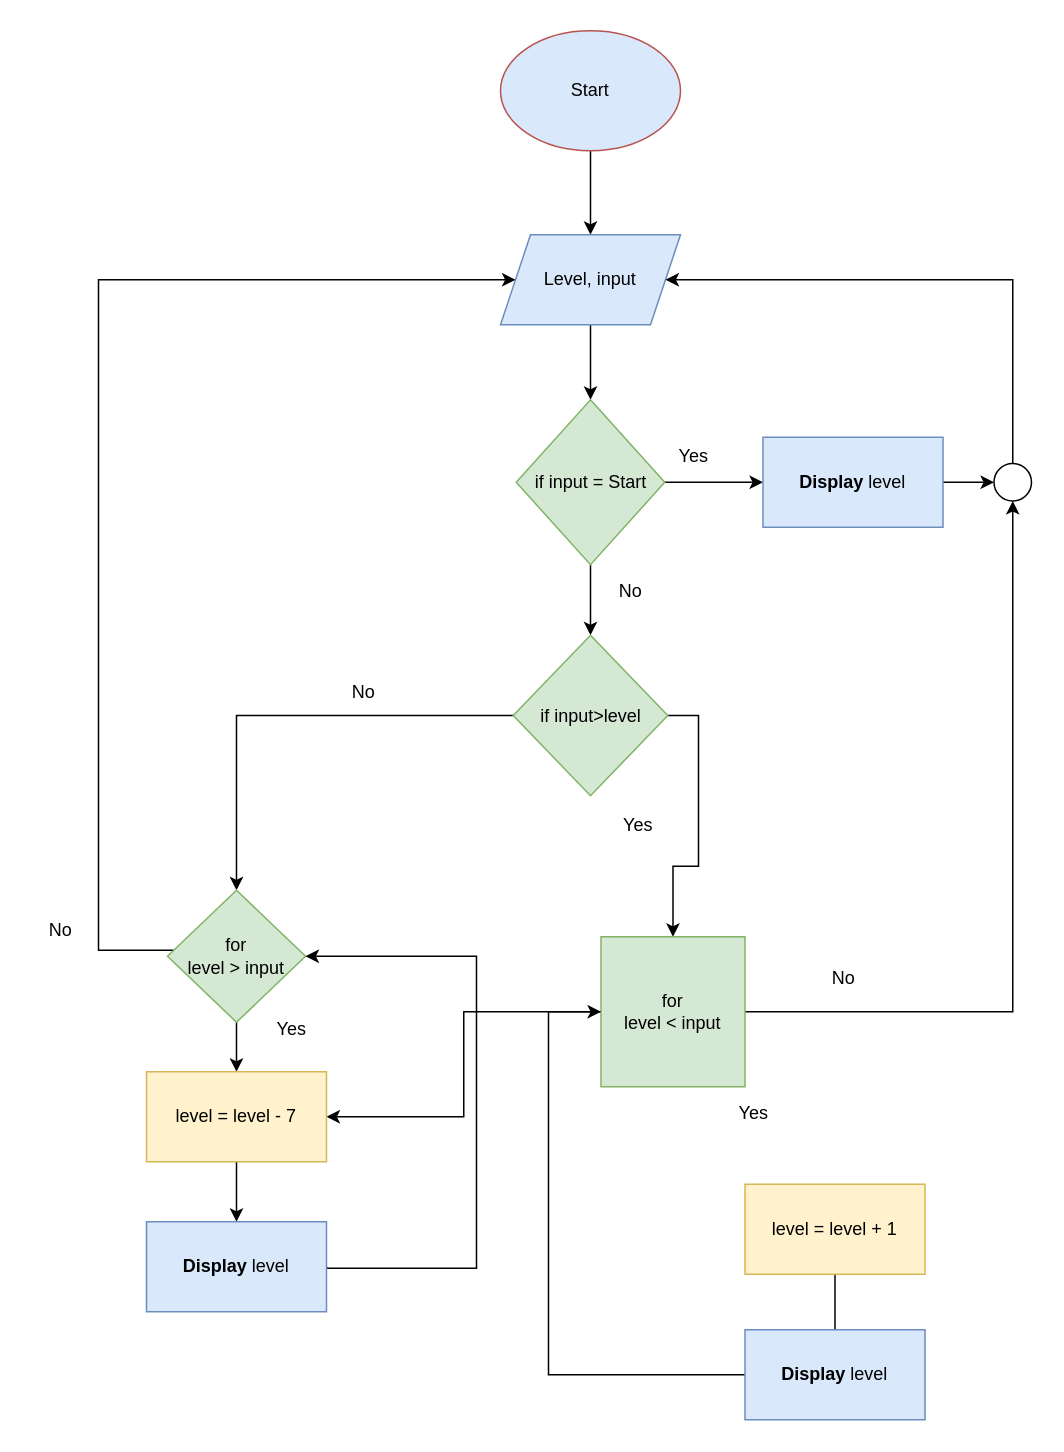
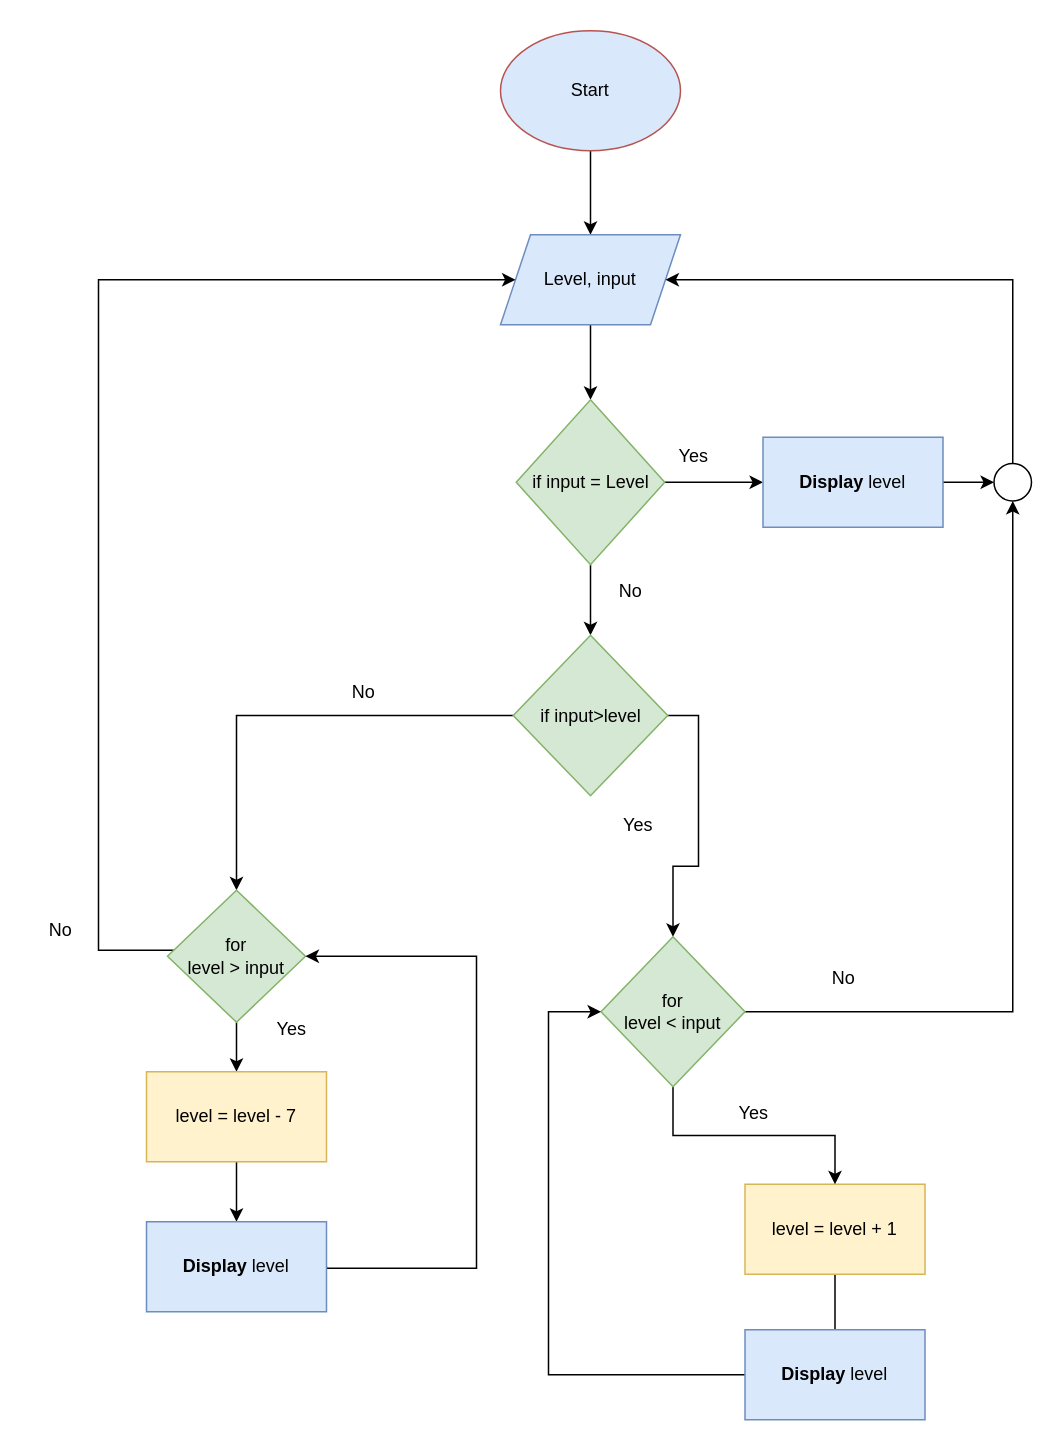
(591, 482) -> (591, 482)
(673, 1012) -> (673, 1012)
(464, 1087) -> (749, 1136)
